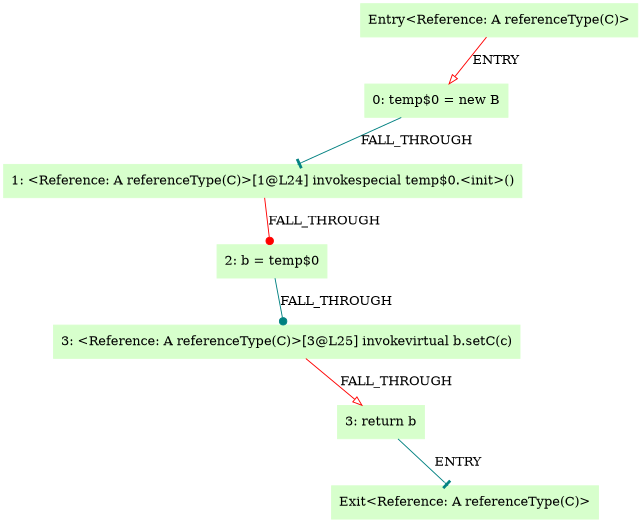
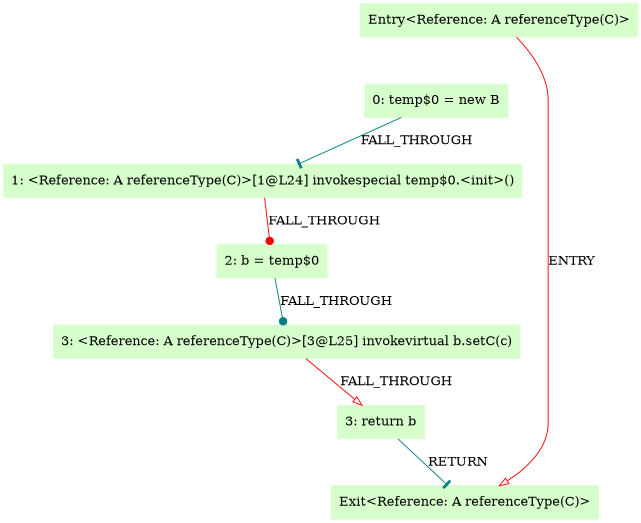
(471, 57) -> (548, 262)
(458, 462) -> (458, 462)
